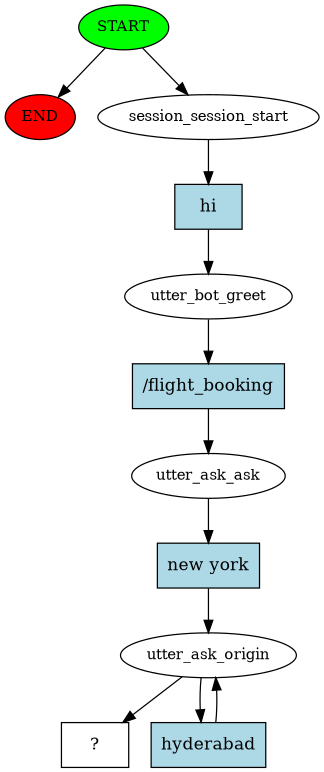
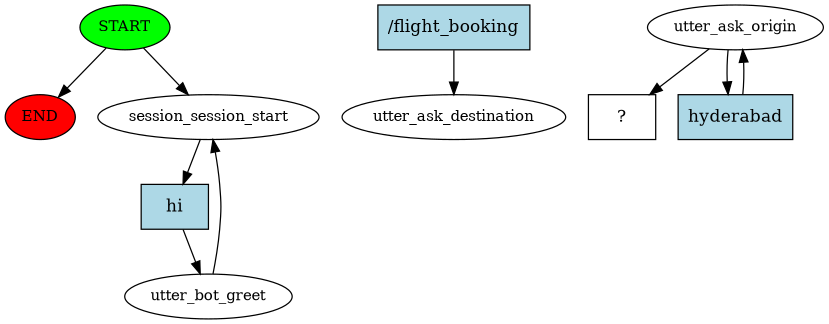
(208, 335) -> (221, 213)
(208, 476) -> (454, 117)
(208, 566) -> none
